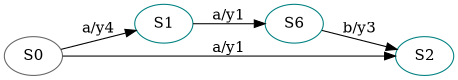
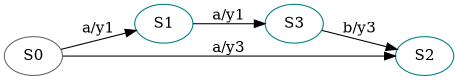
(294, 24) -> (294, 24)
(99, 29) -> (99, 29)
(229, 48) -> (229, 48)
